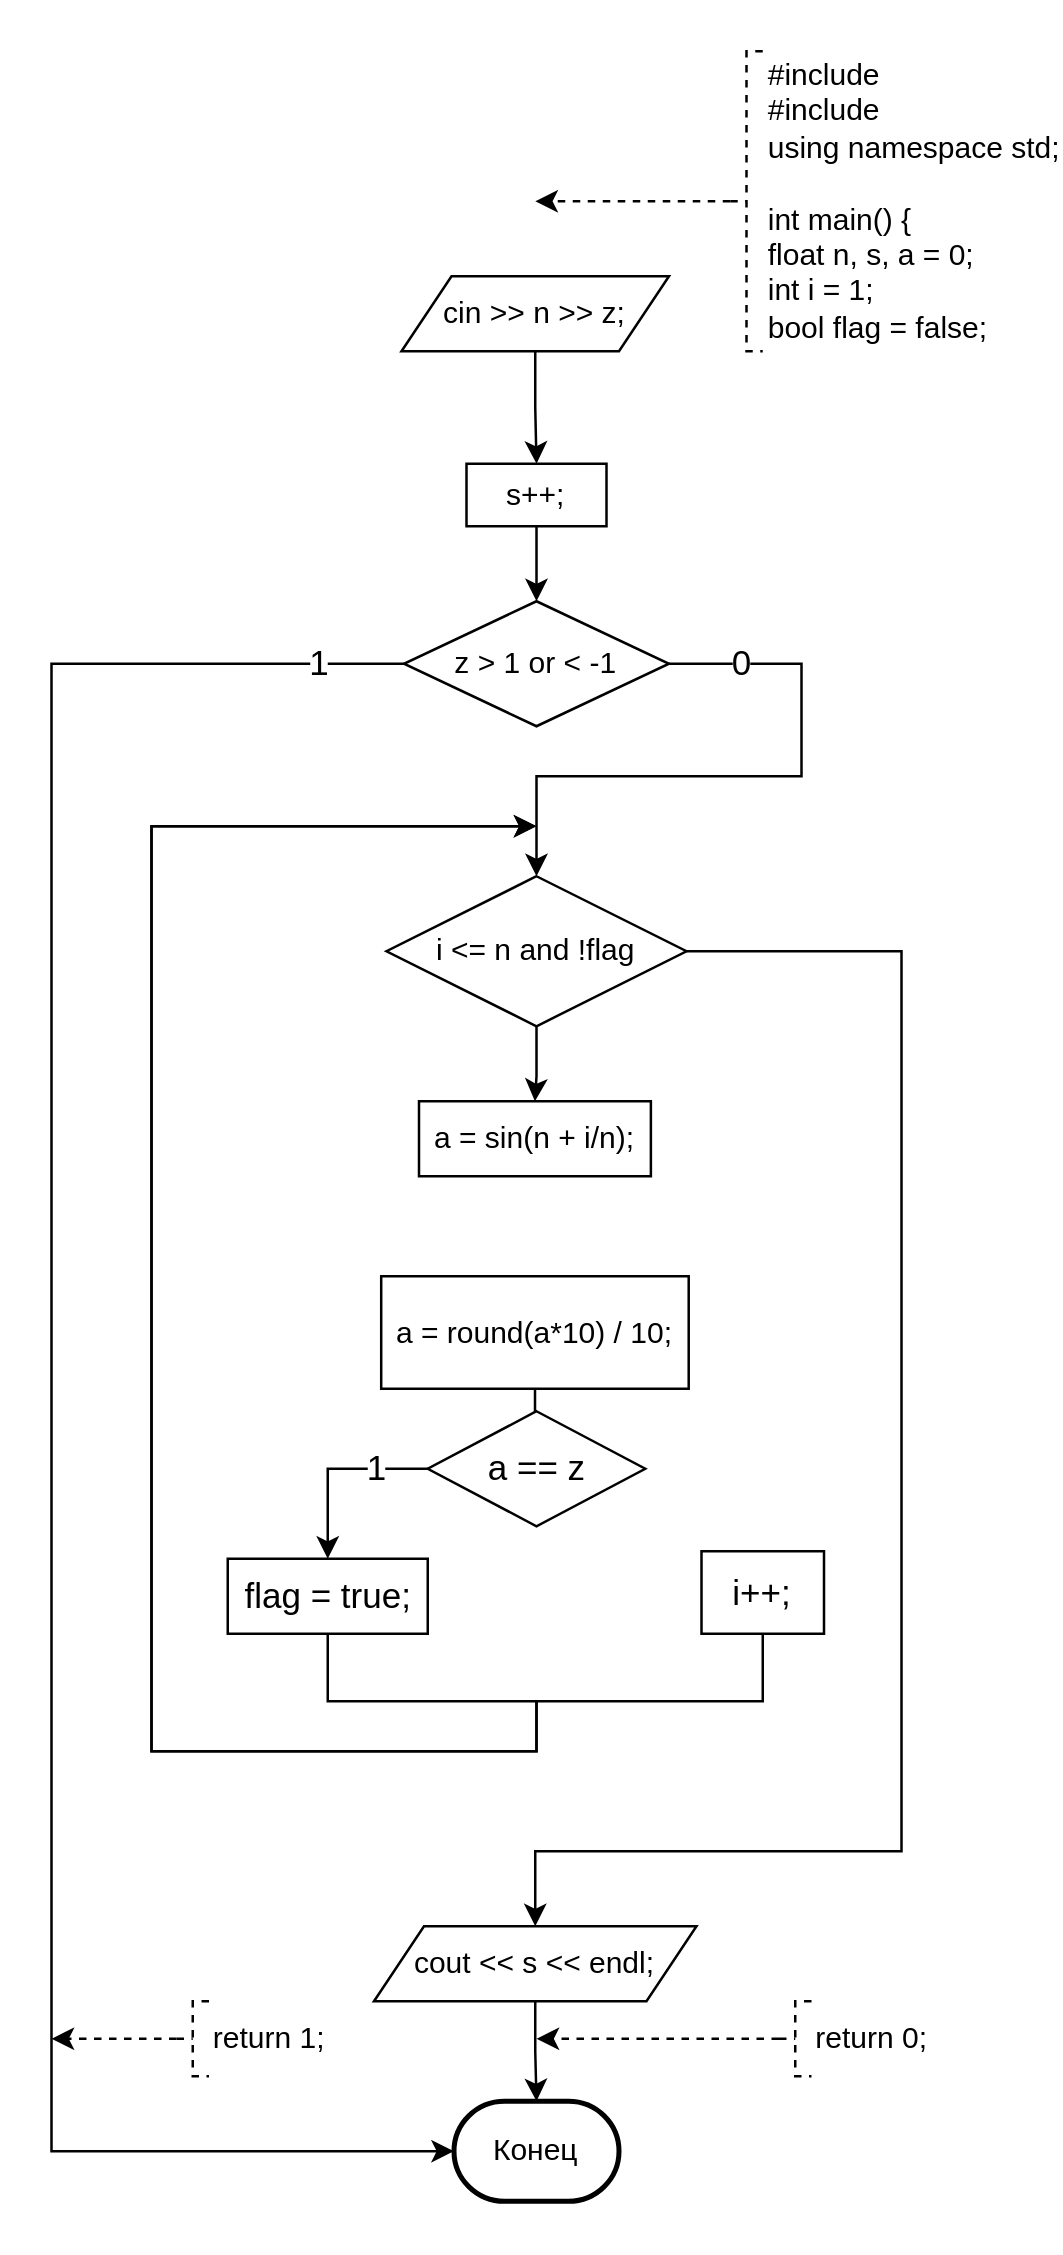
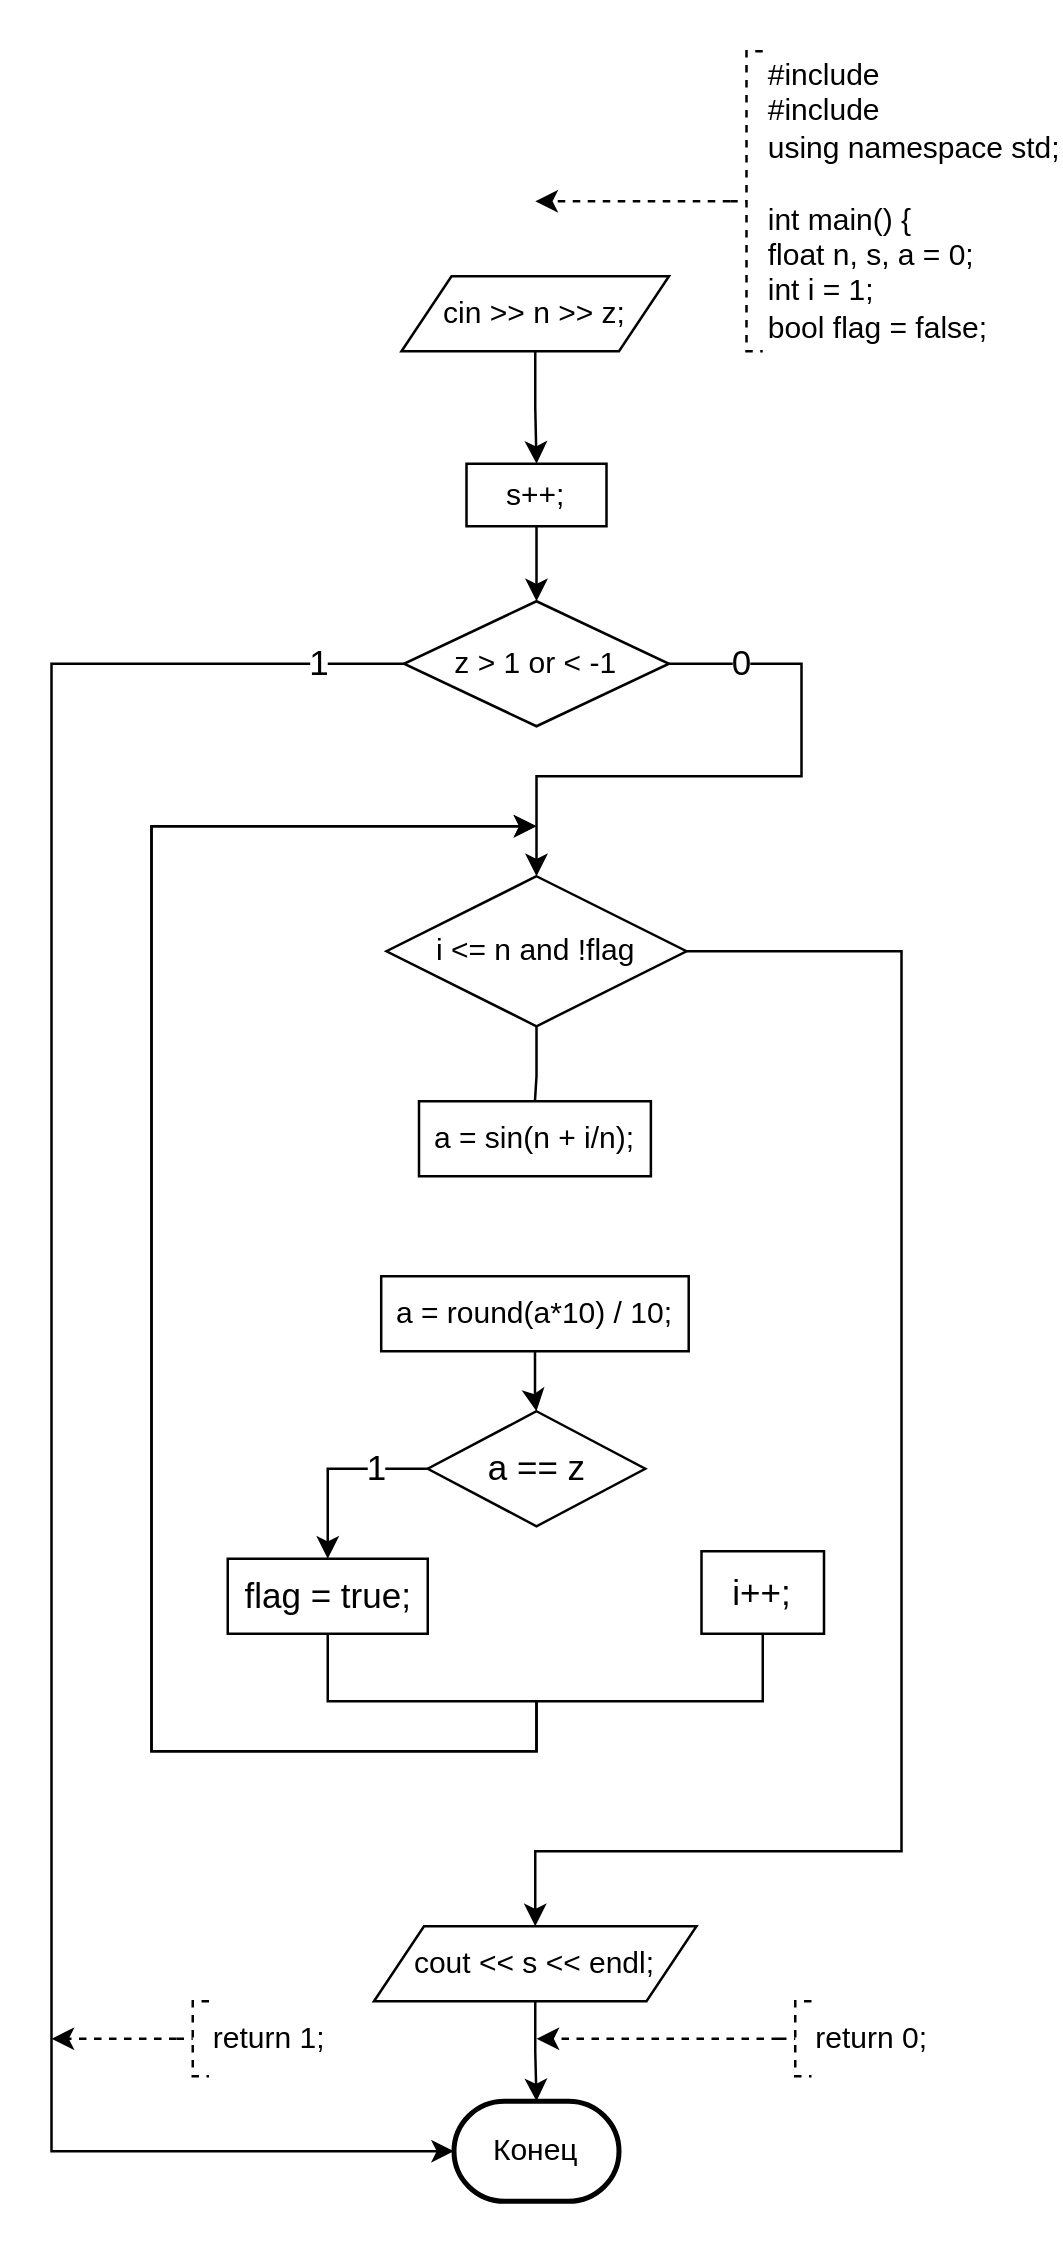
(536, 1083) -> (535, 1090)
(535, 1333) -> (535, 1314)
